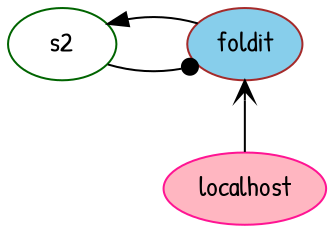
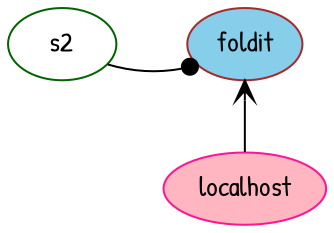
(163, 17) -> none
